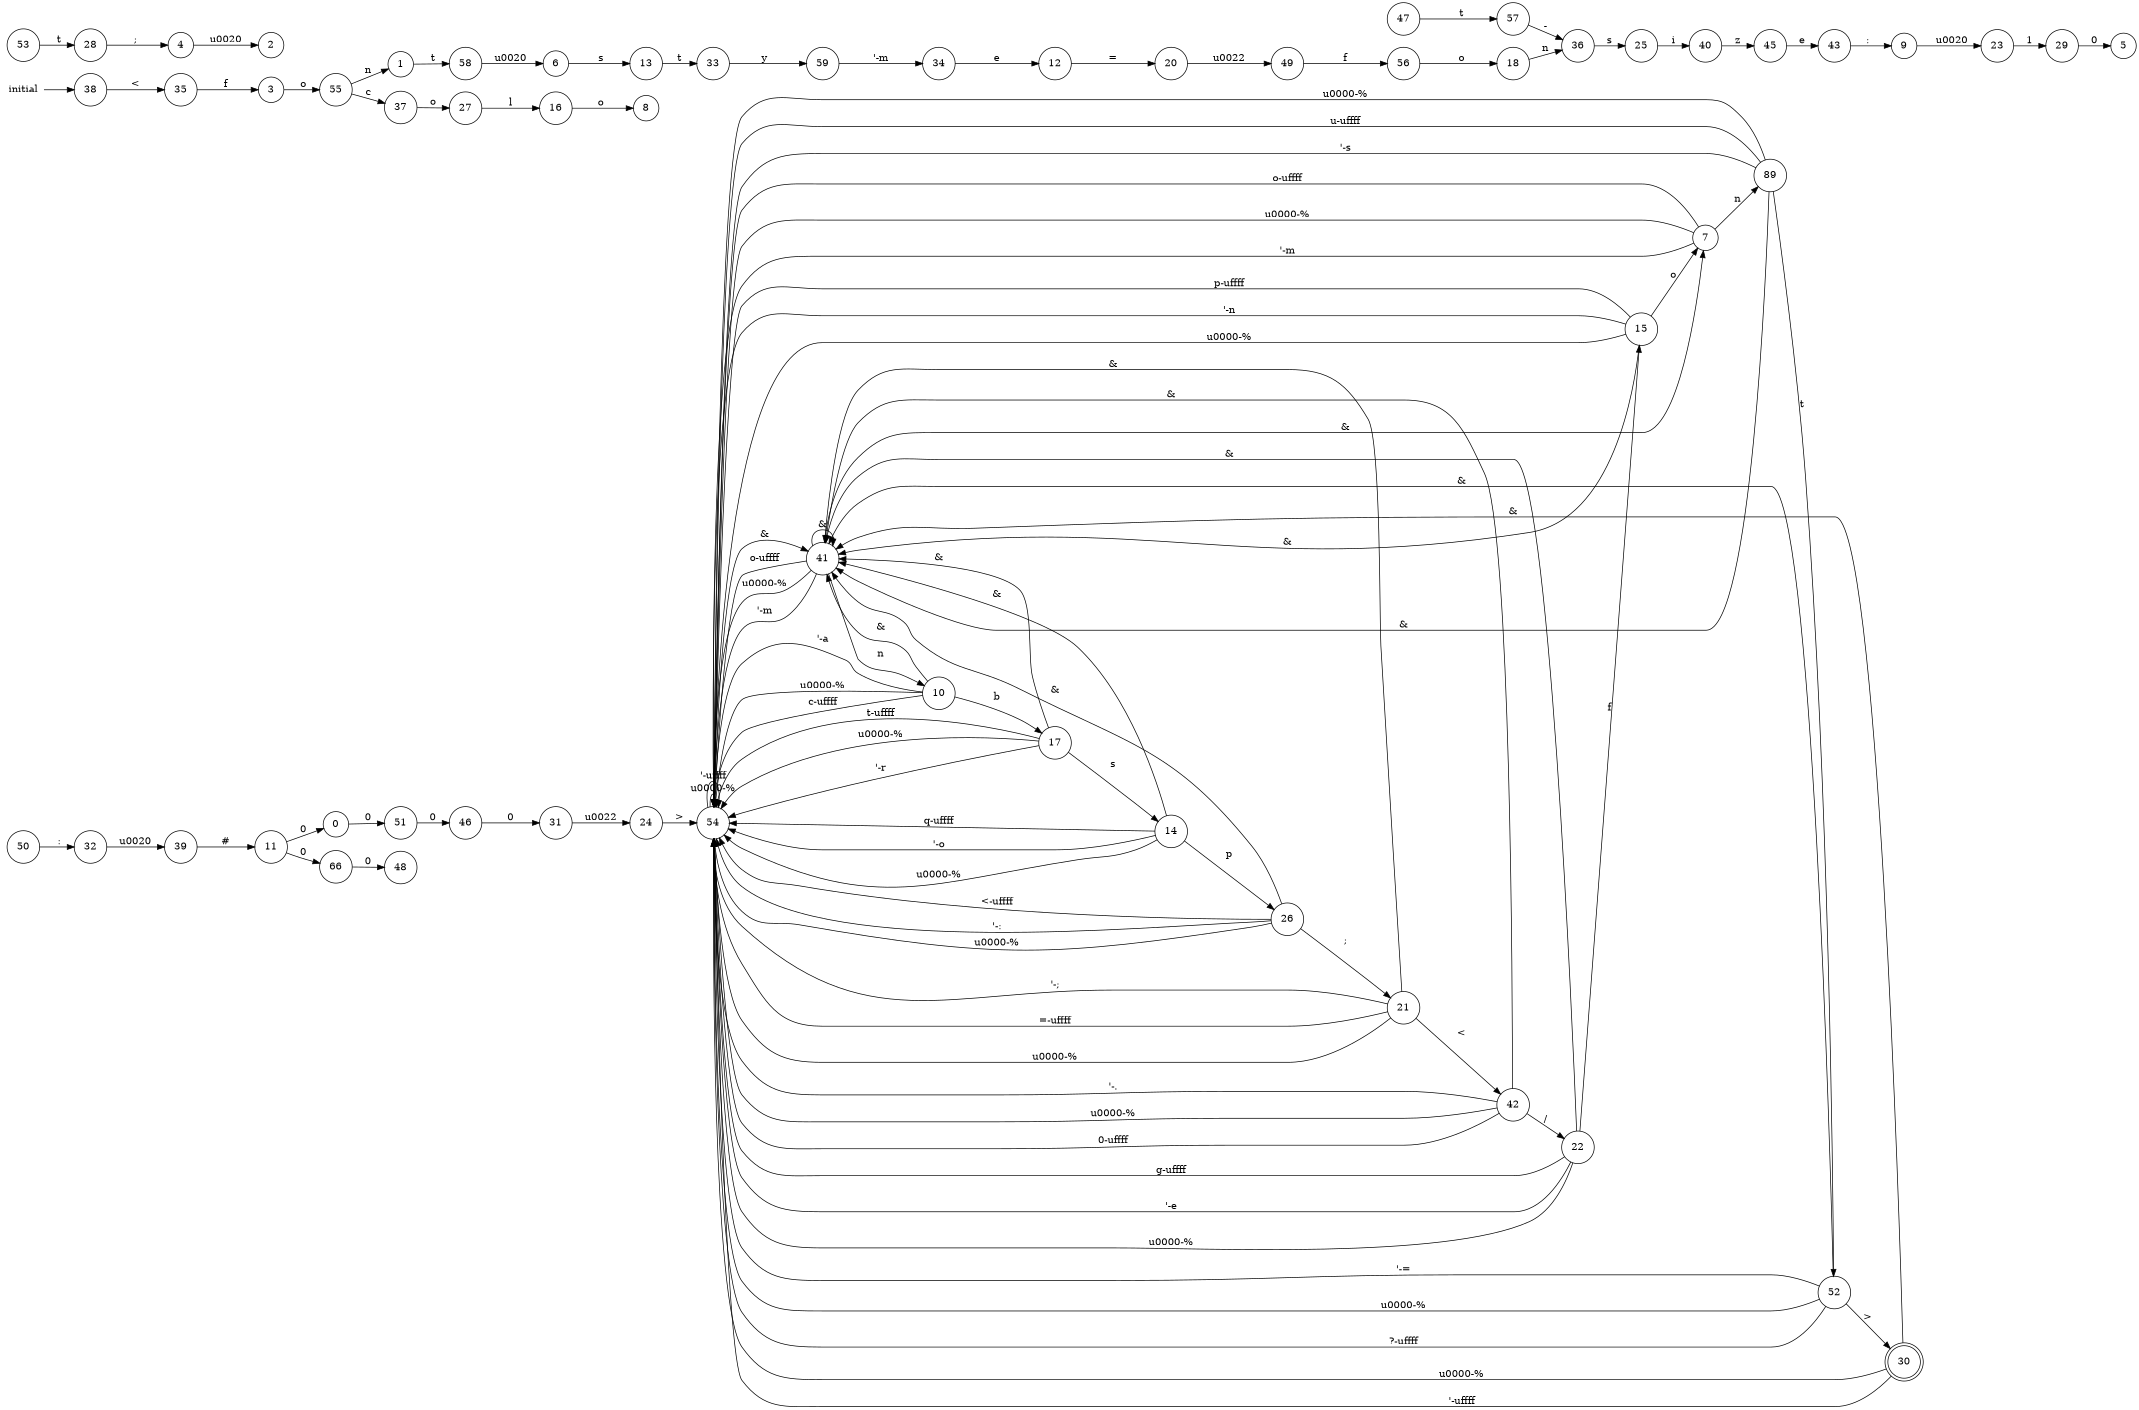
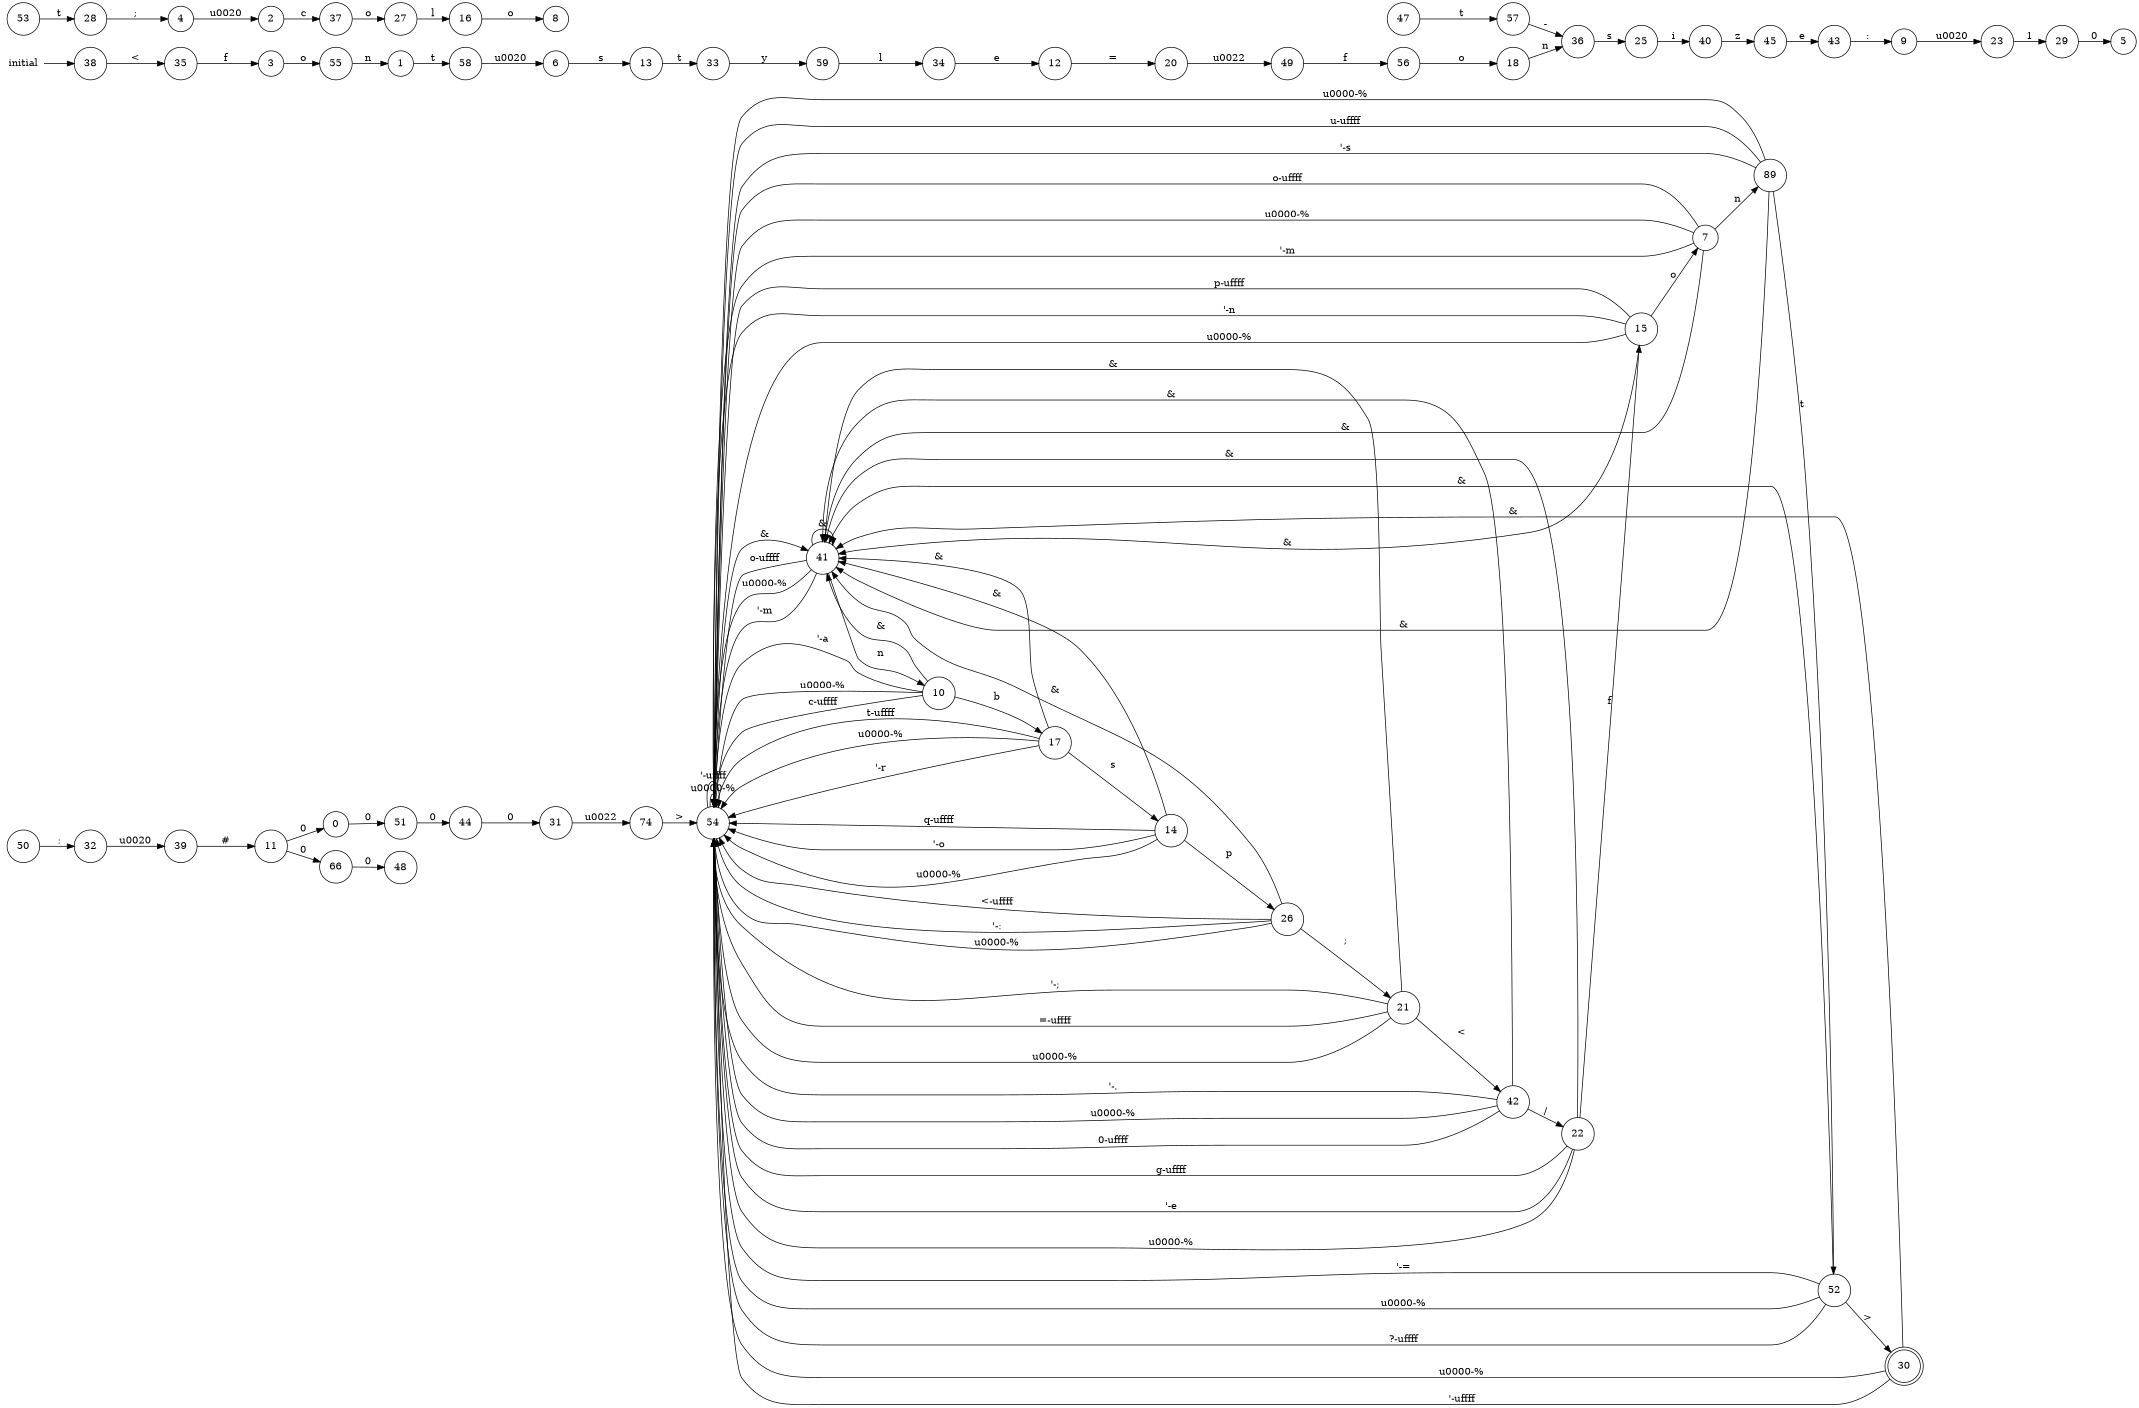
(881, 58) -> (881, 58)
(365, 98) -> (298, 19)
(1296, 433) -> (1304, 433)
(466, 823) -> (466, 823)
(646, 823) -> (646, 823)
